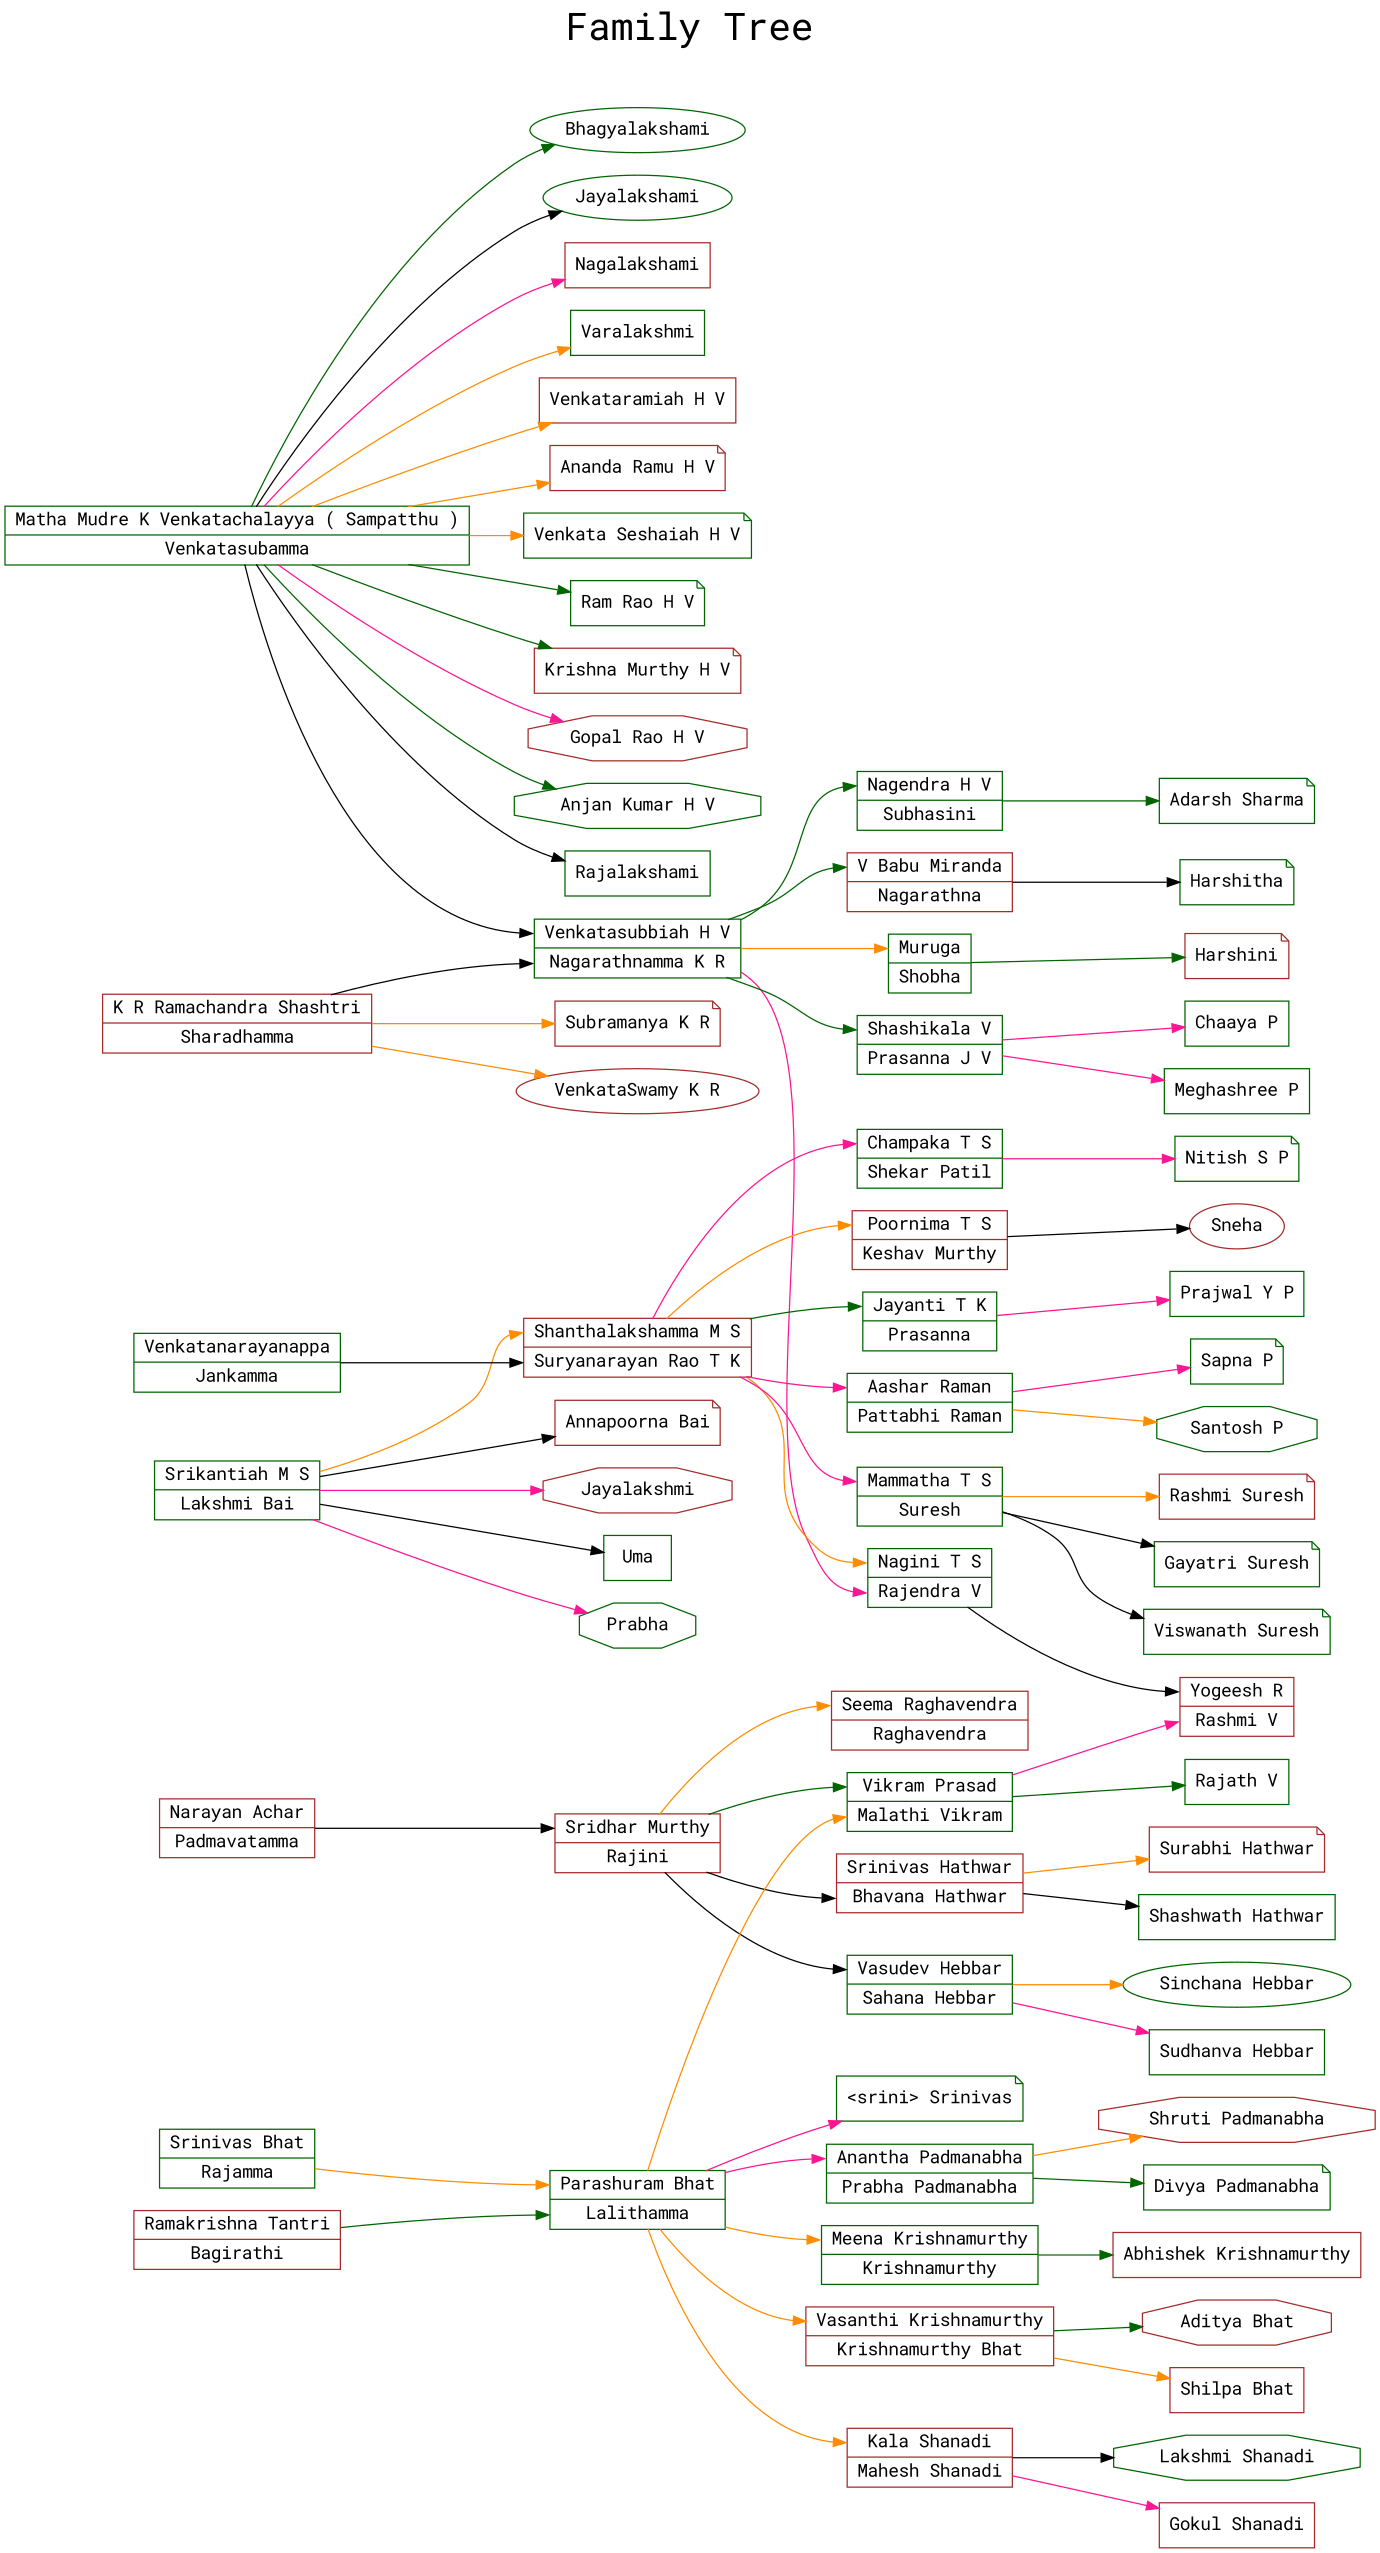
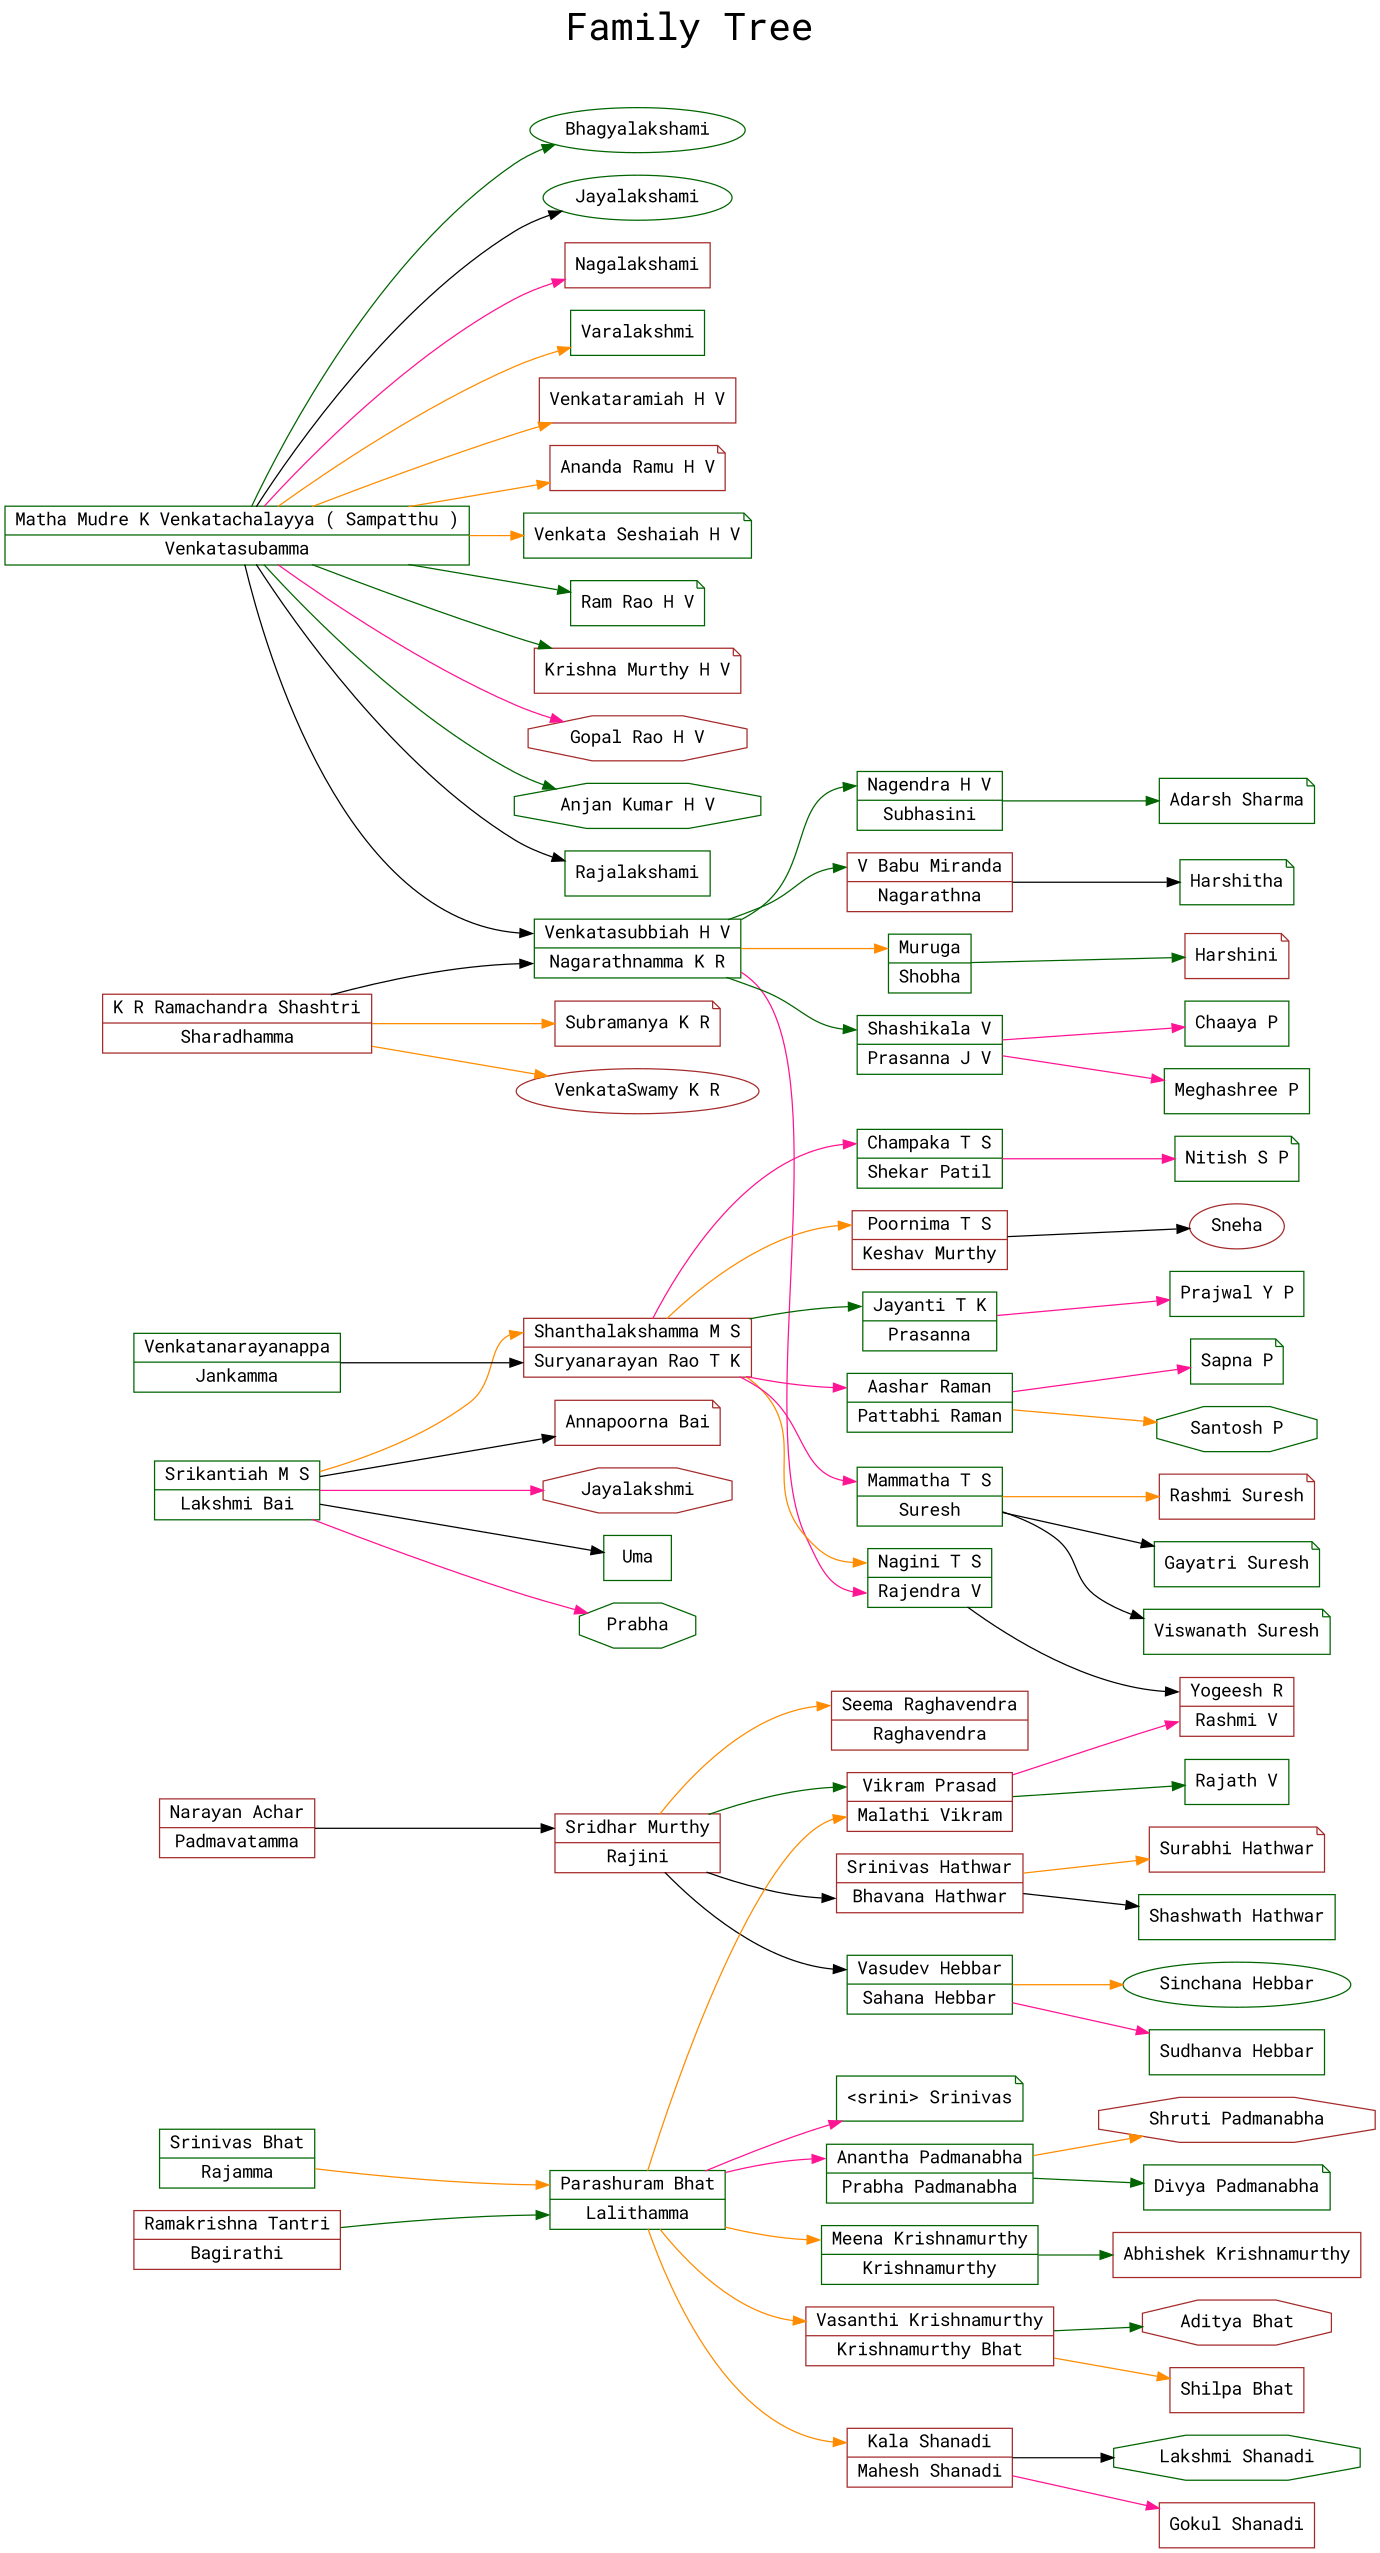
(930, 1802) -> (930, 1802)
